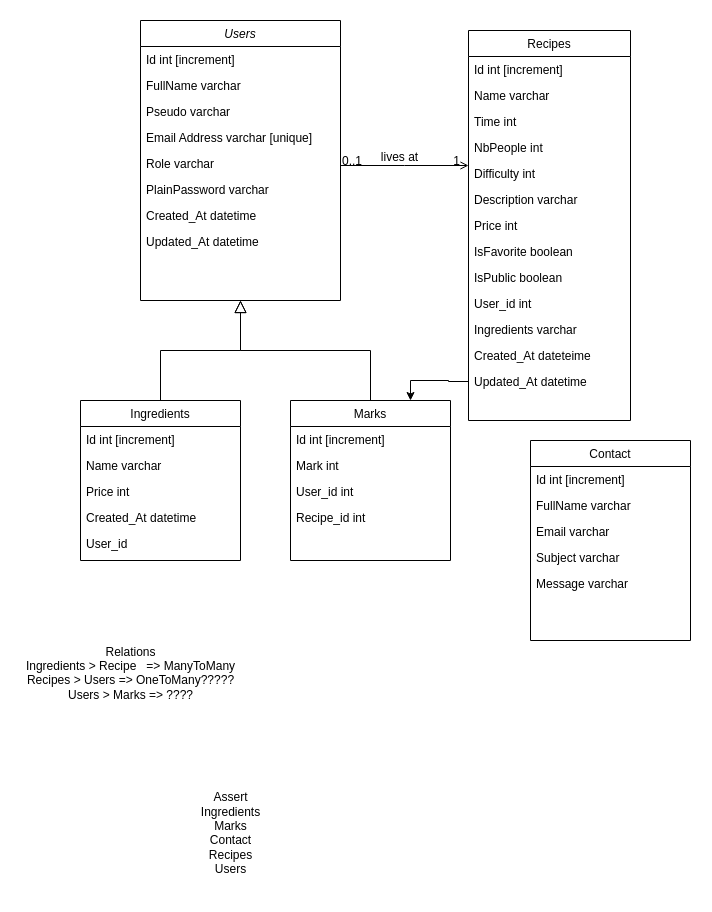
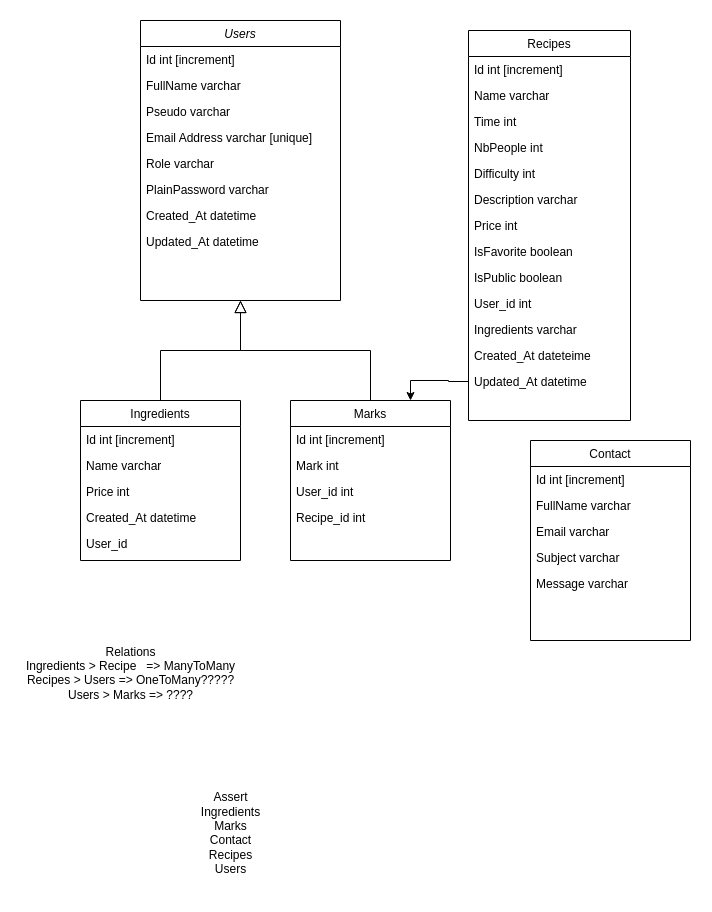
(404, 166) -> none
